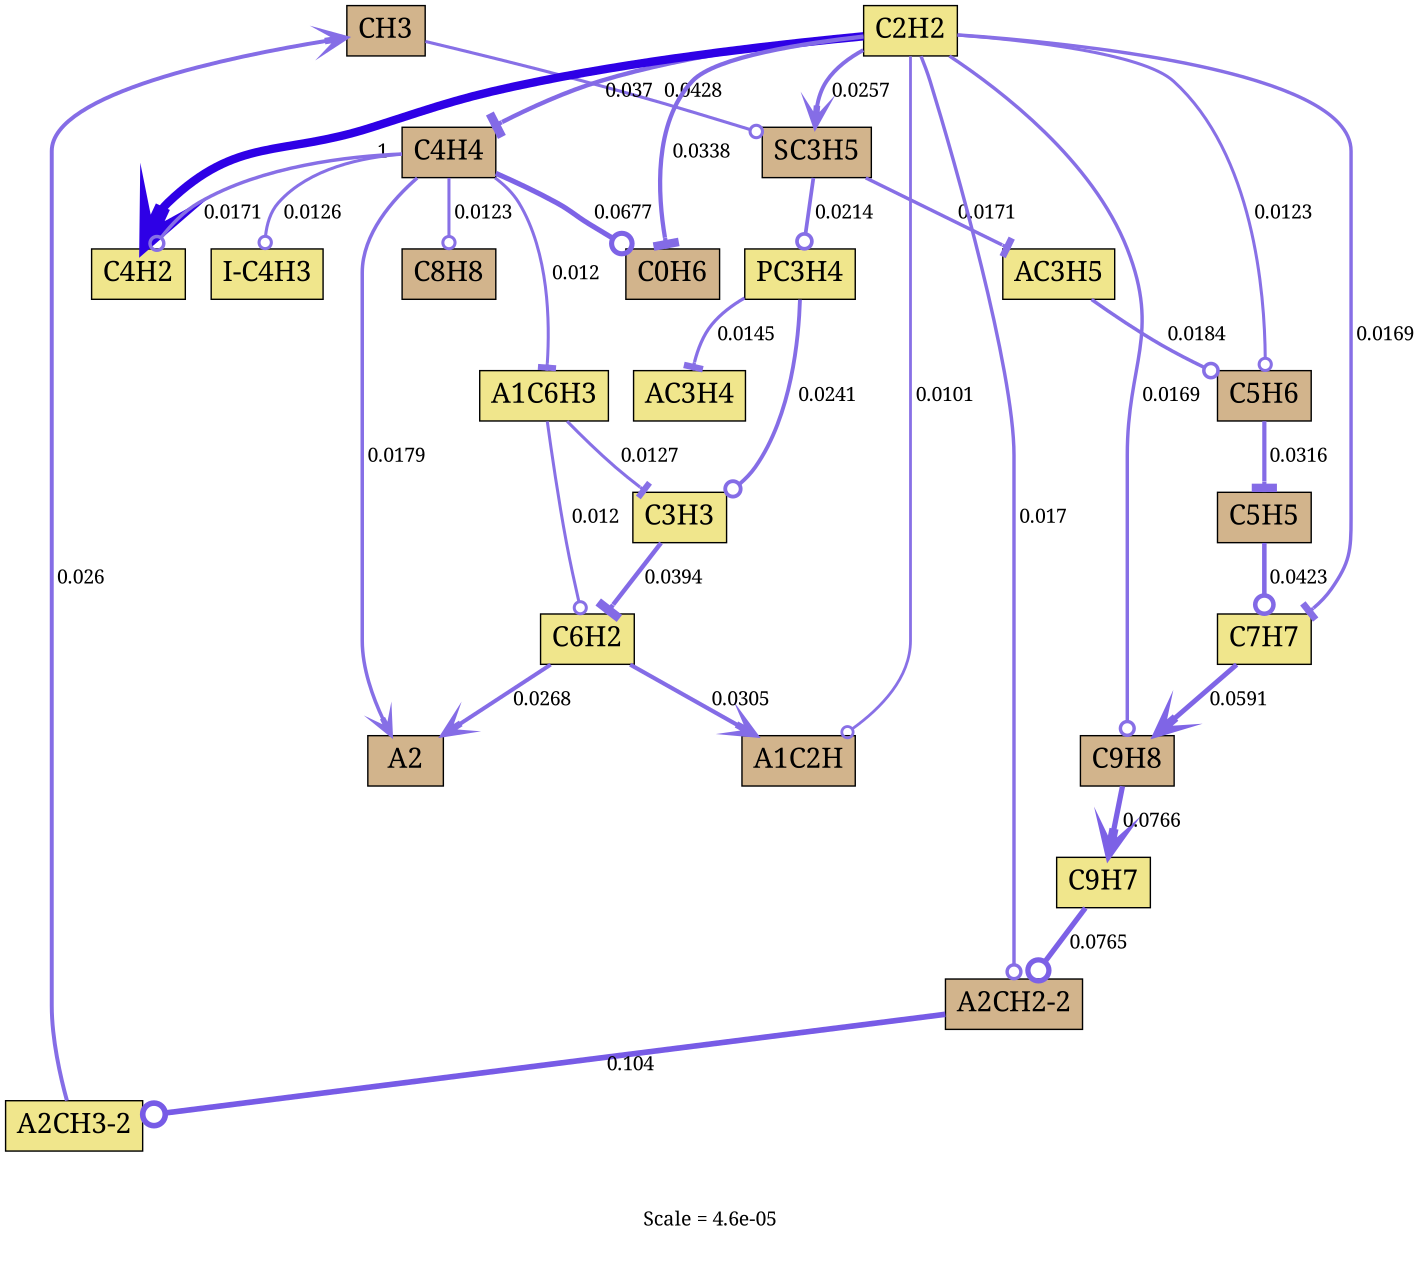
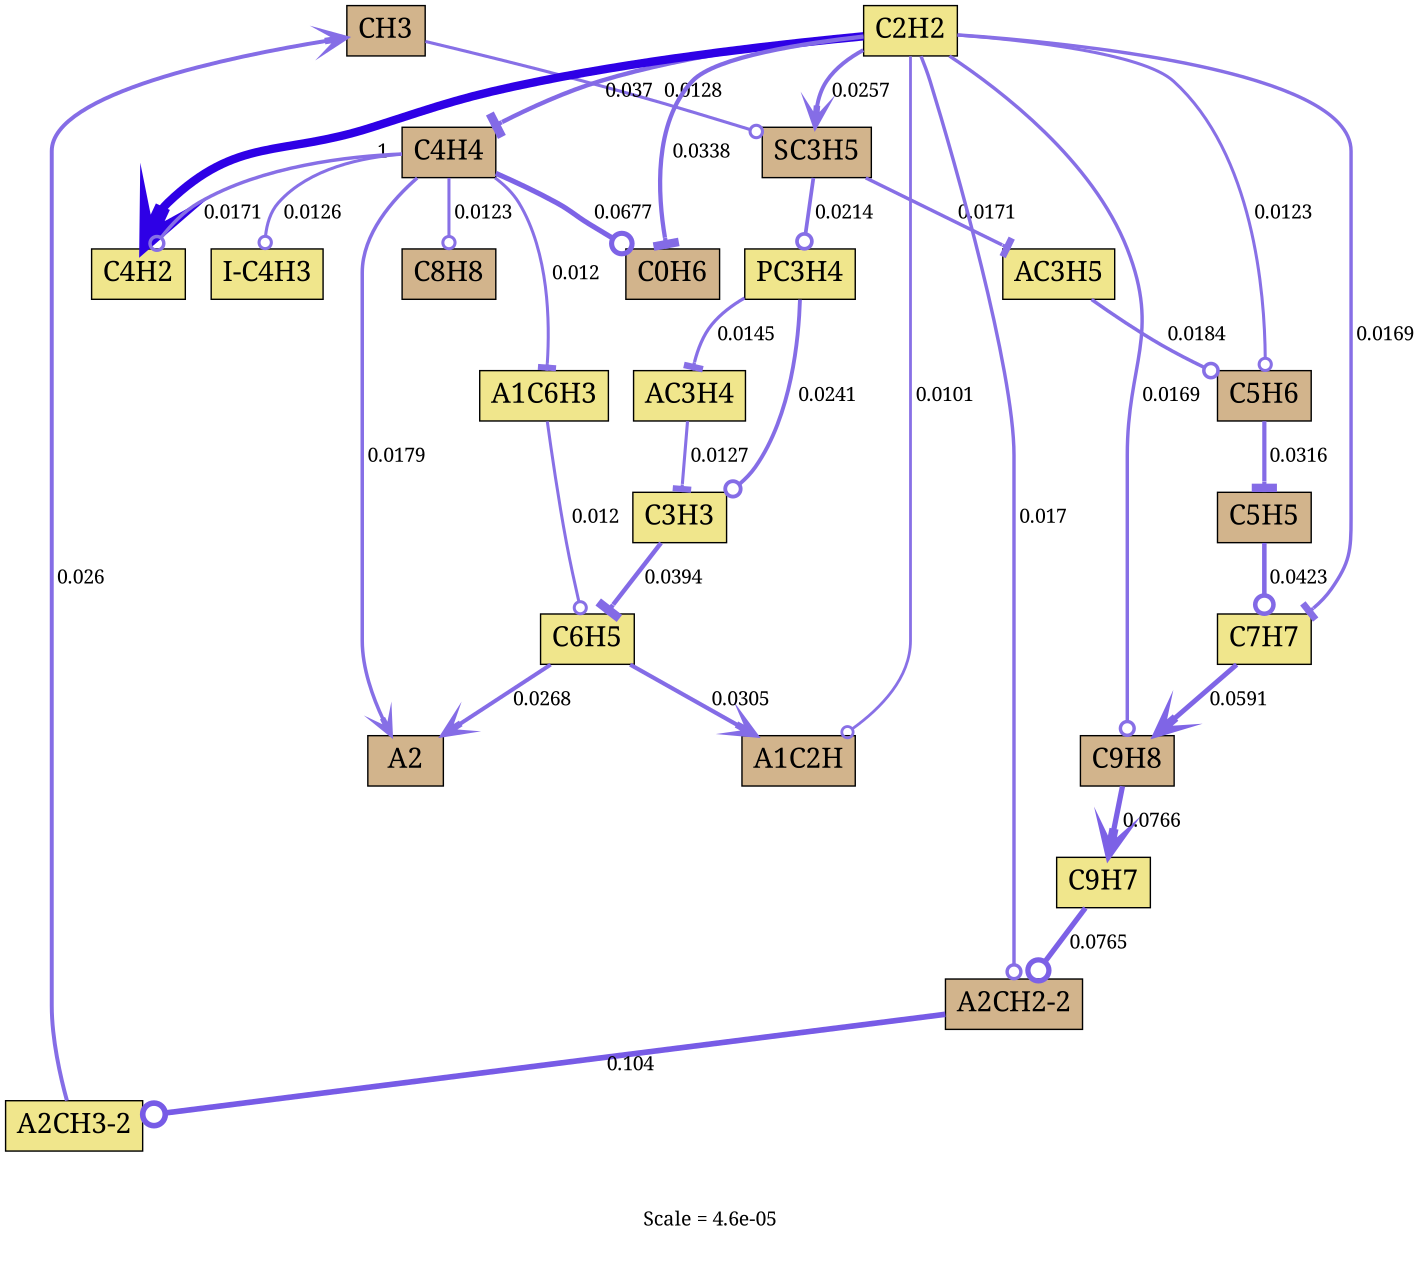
(691, 92) -> (691, 92)
(602, 456) -> (685, 453)
(587, 639) -> (587, 639)
